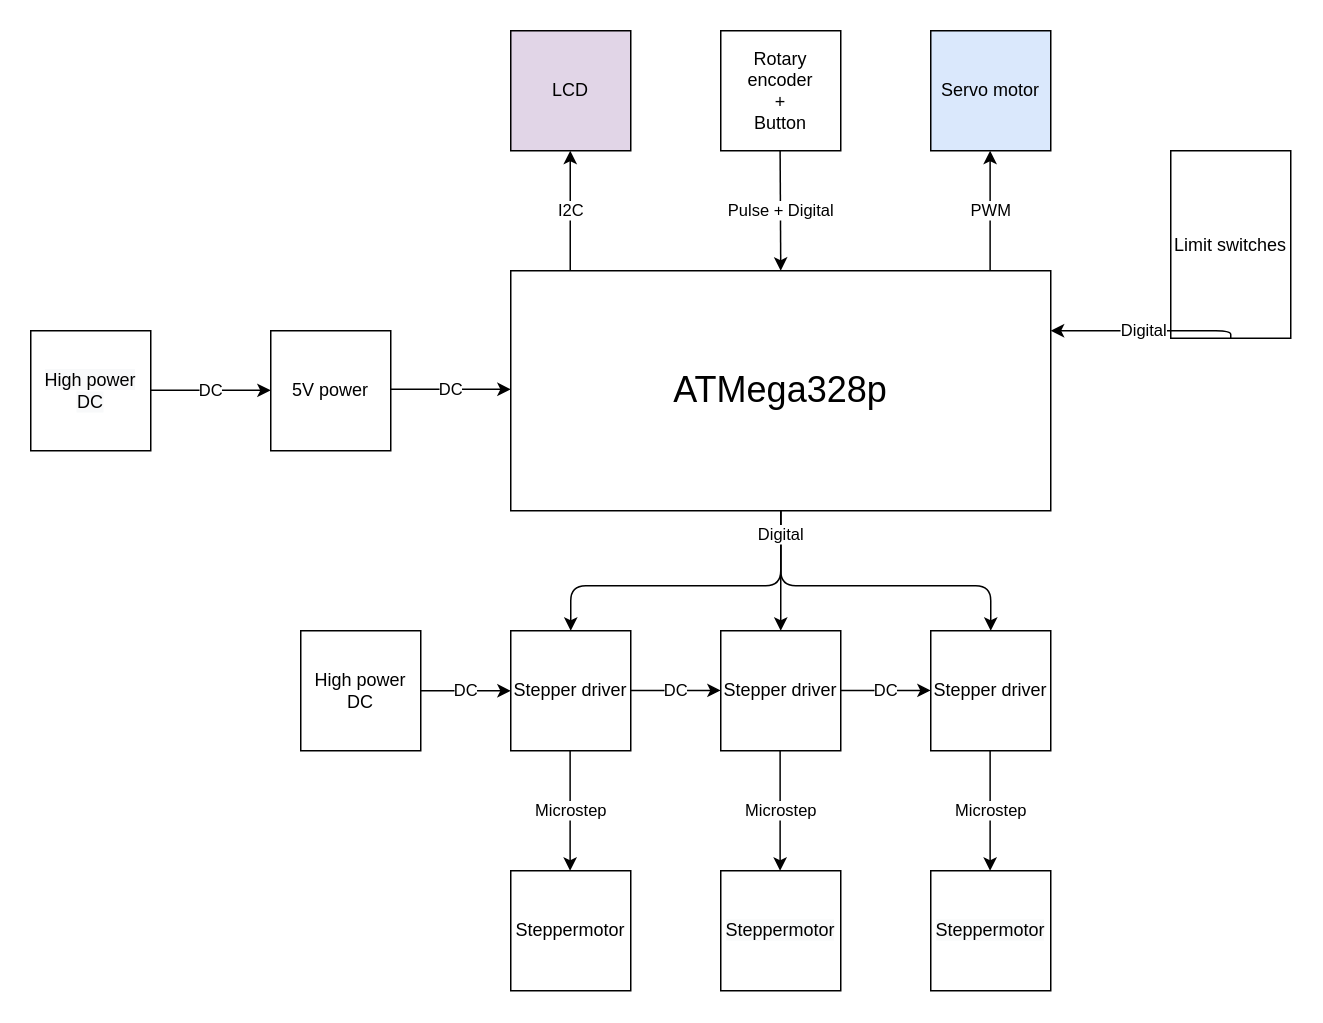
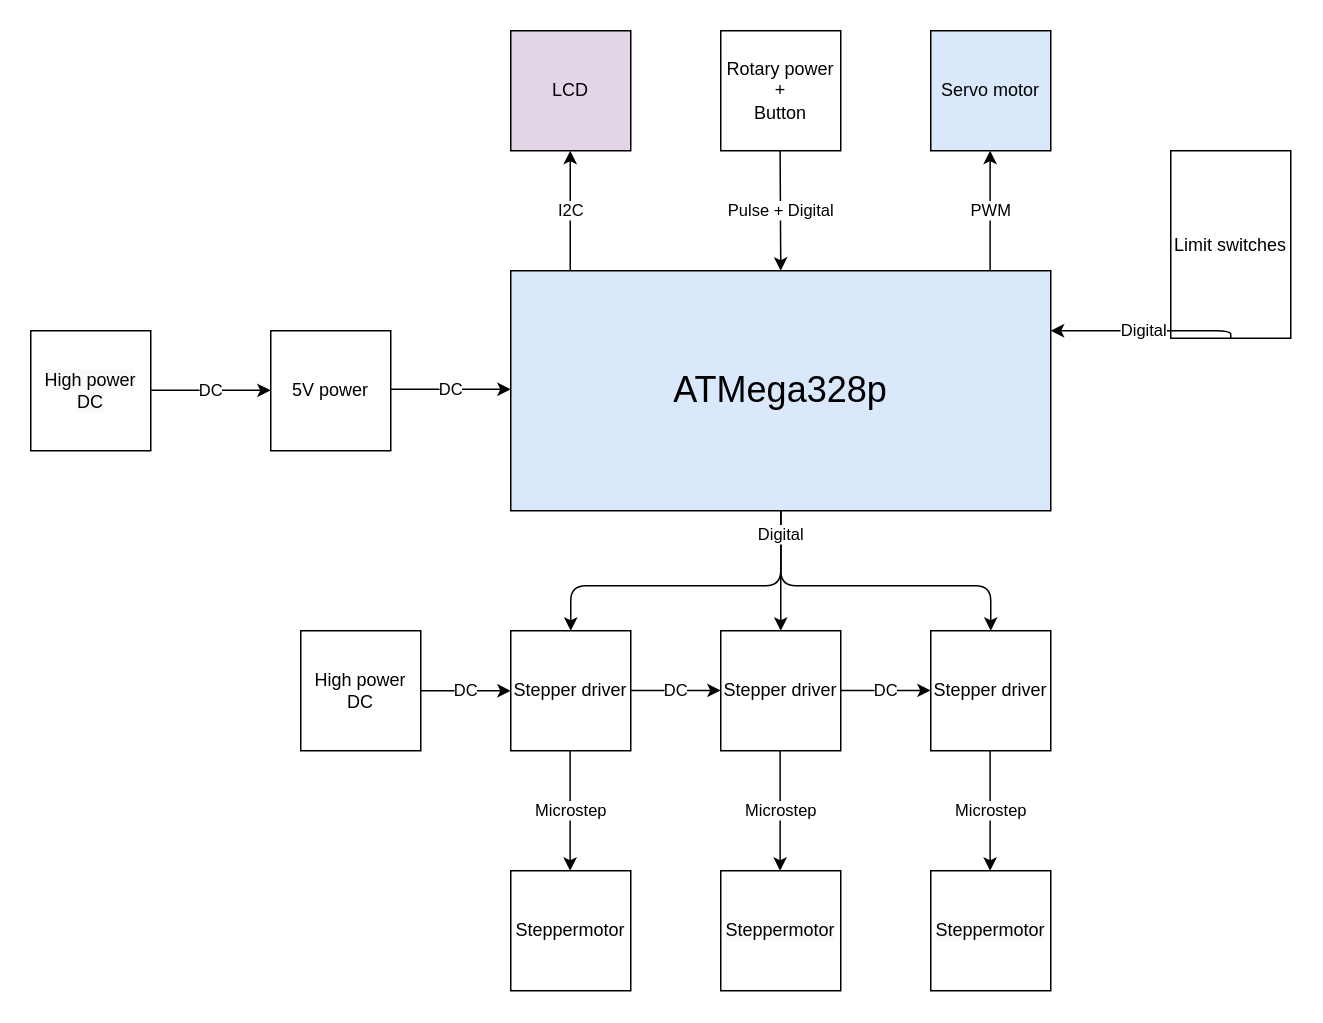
(781, 91) -> (781, 91)
(781, 391) -> (781, 391)
